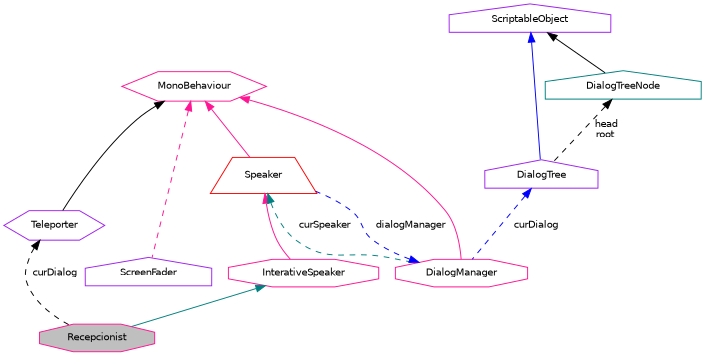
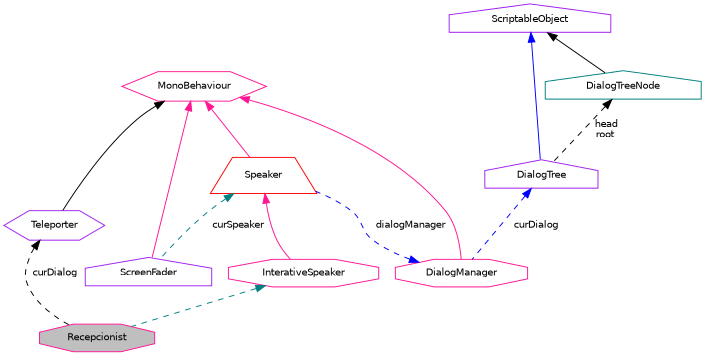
(170, 184) -> (170, 184)
(332, 255) -> (191, 227)
(194, 308) -> (194, 308)
